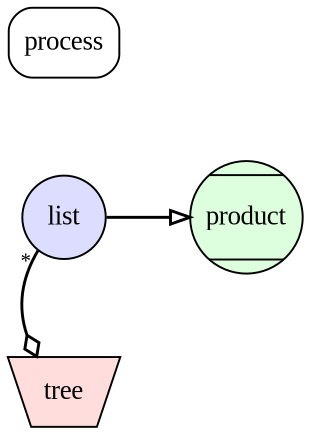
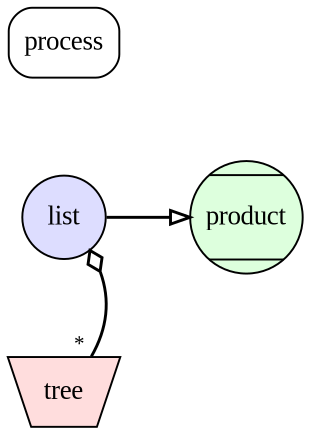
(23, 291) -> (106, 315)
